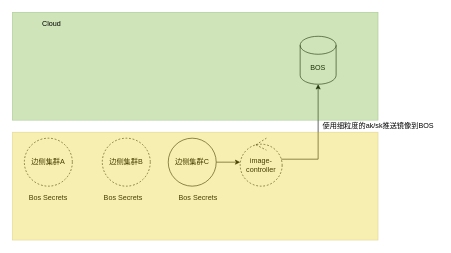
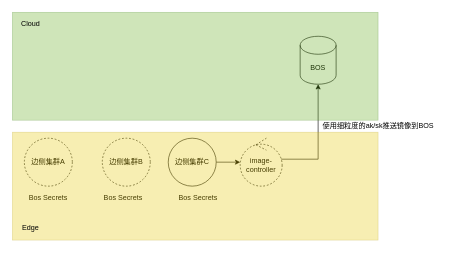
(51, 24) -> (30, 24)
none -> (30, 228)
